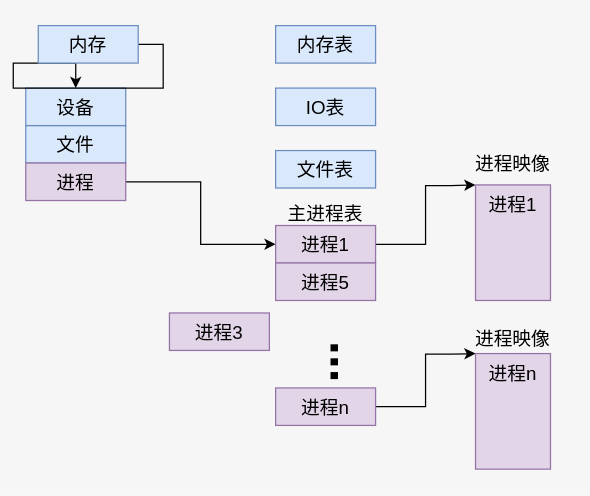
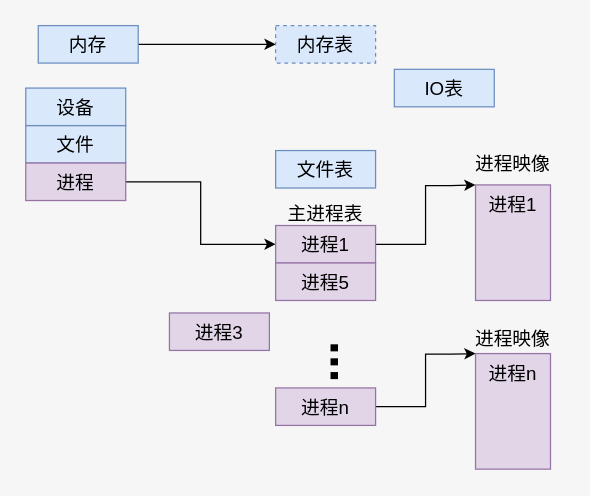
(326, 44) -> (326, 44)
(85, 88) -> (214, 44)
(326, 107) -> (444, 88)
